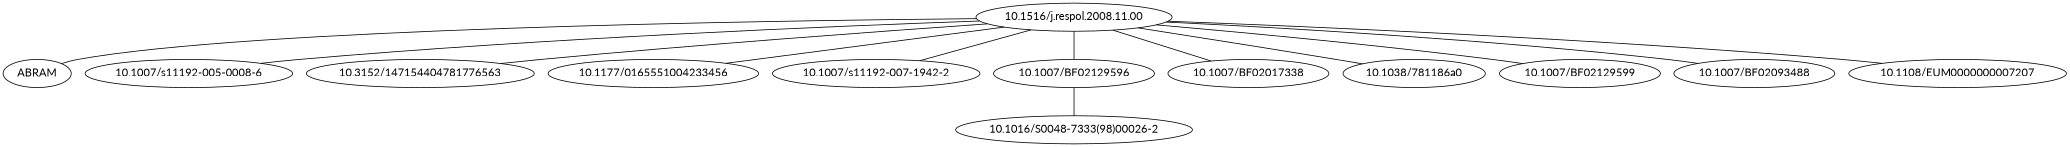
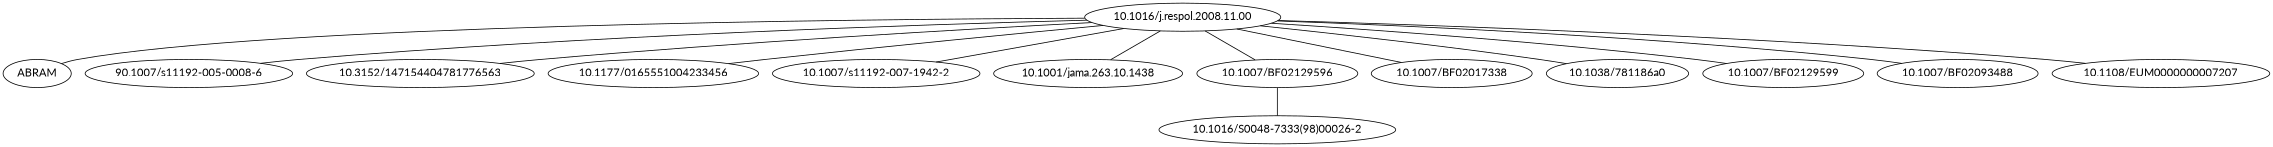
(1074, 17) -> (1183, 17)
(189, 74) -> (189, 74)
none -> (1088, 74)
